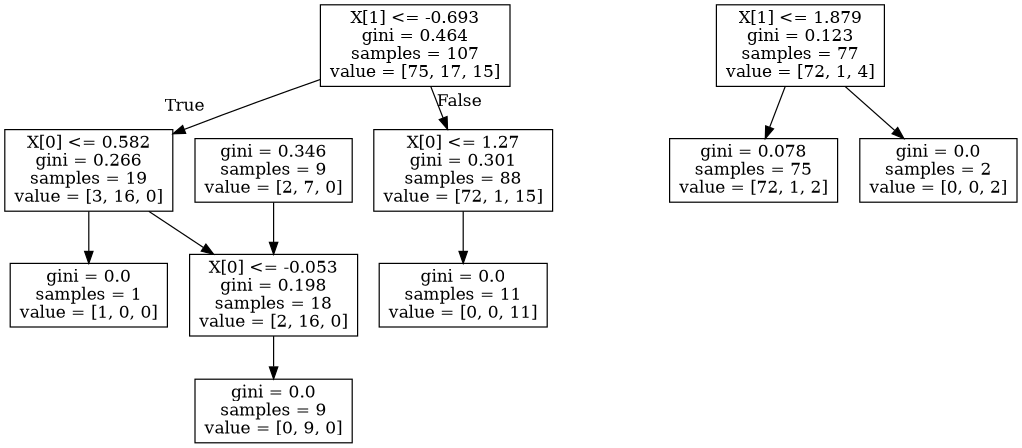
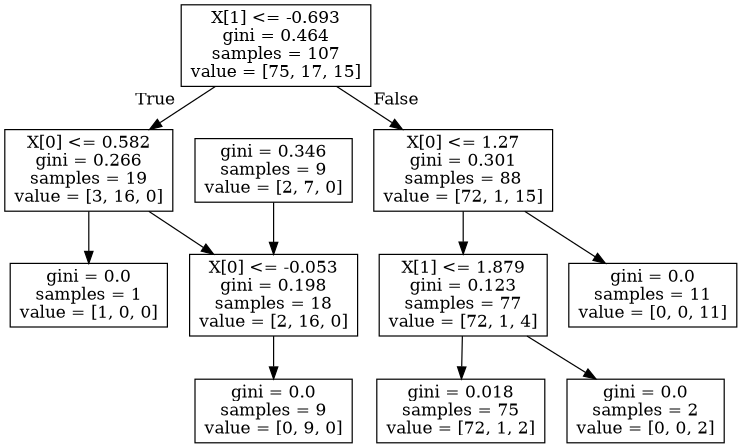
(754, 170) -> (461, 411)
none -> (463, 227)
